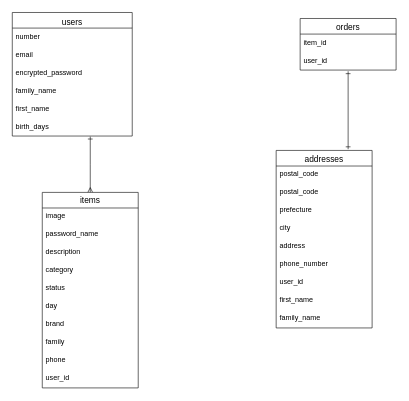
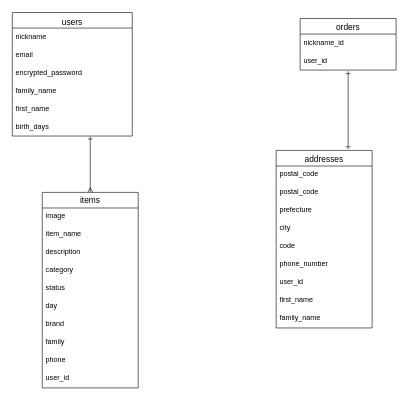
(28, 36) -> (31, 36)
(316, 42) -> (324, 42)
(72, 234) -> (63, 234)
(294, 246) -> (288, 246)
